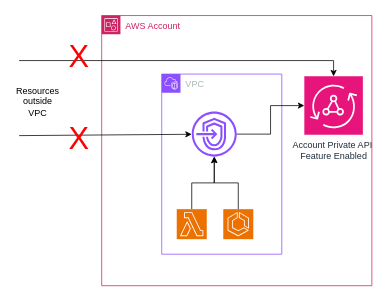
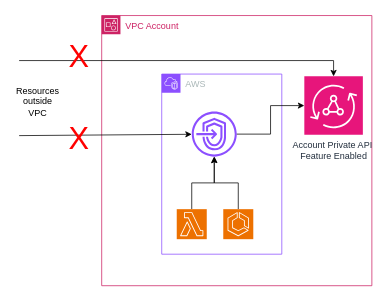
(152, 26) -> (152, 26)
(193, 85) -> (193, 85)
